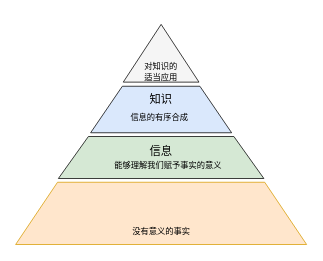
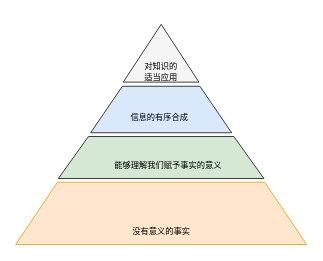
(161, 99) -> none
(161, 150) -> none
